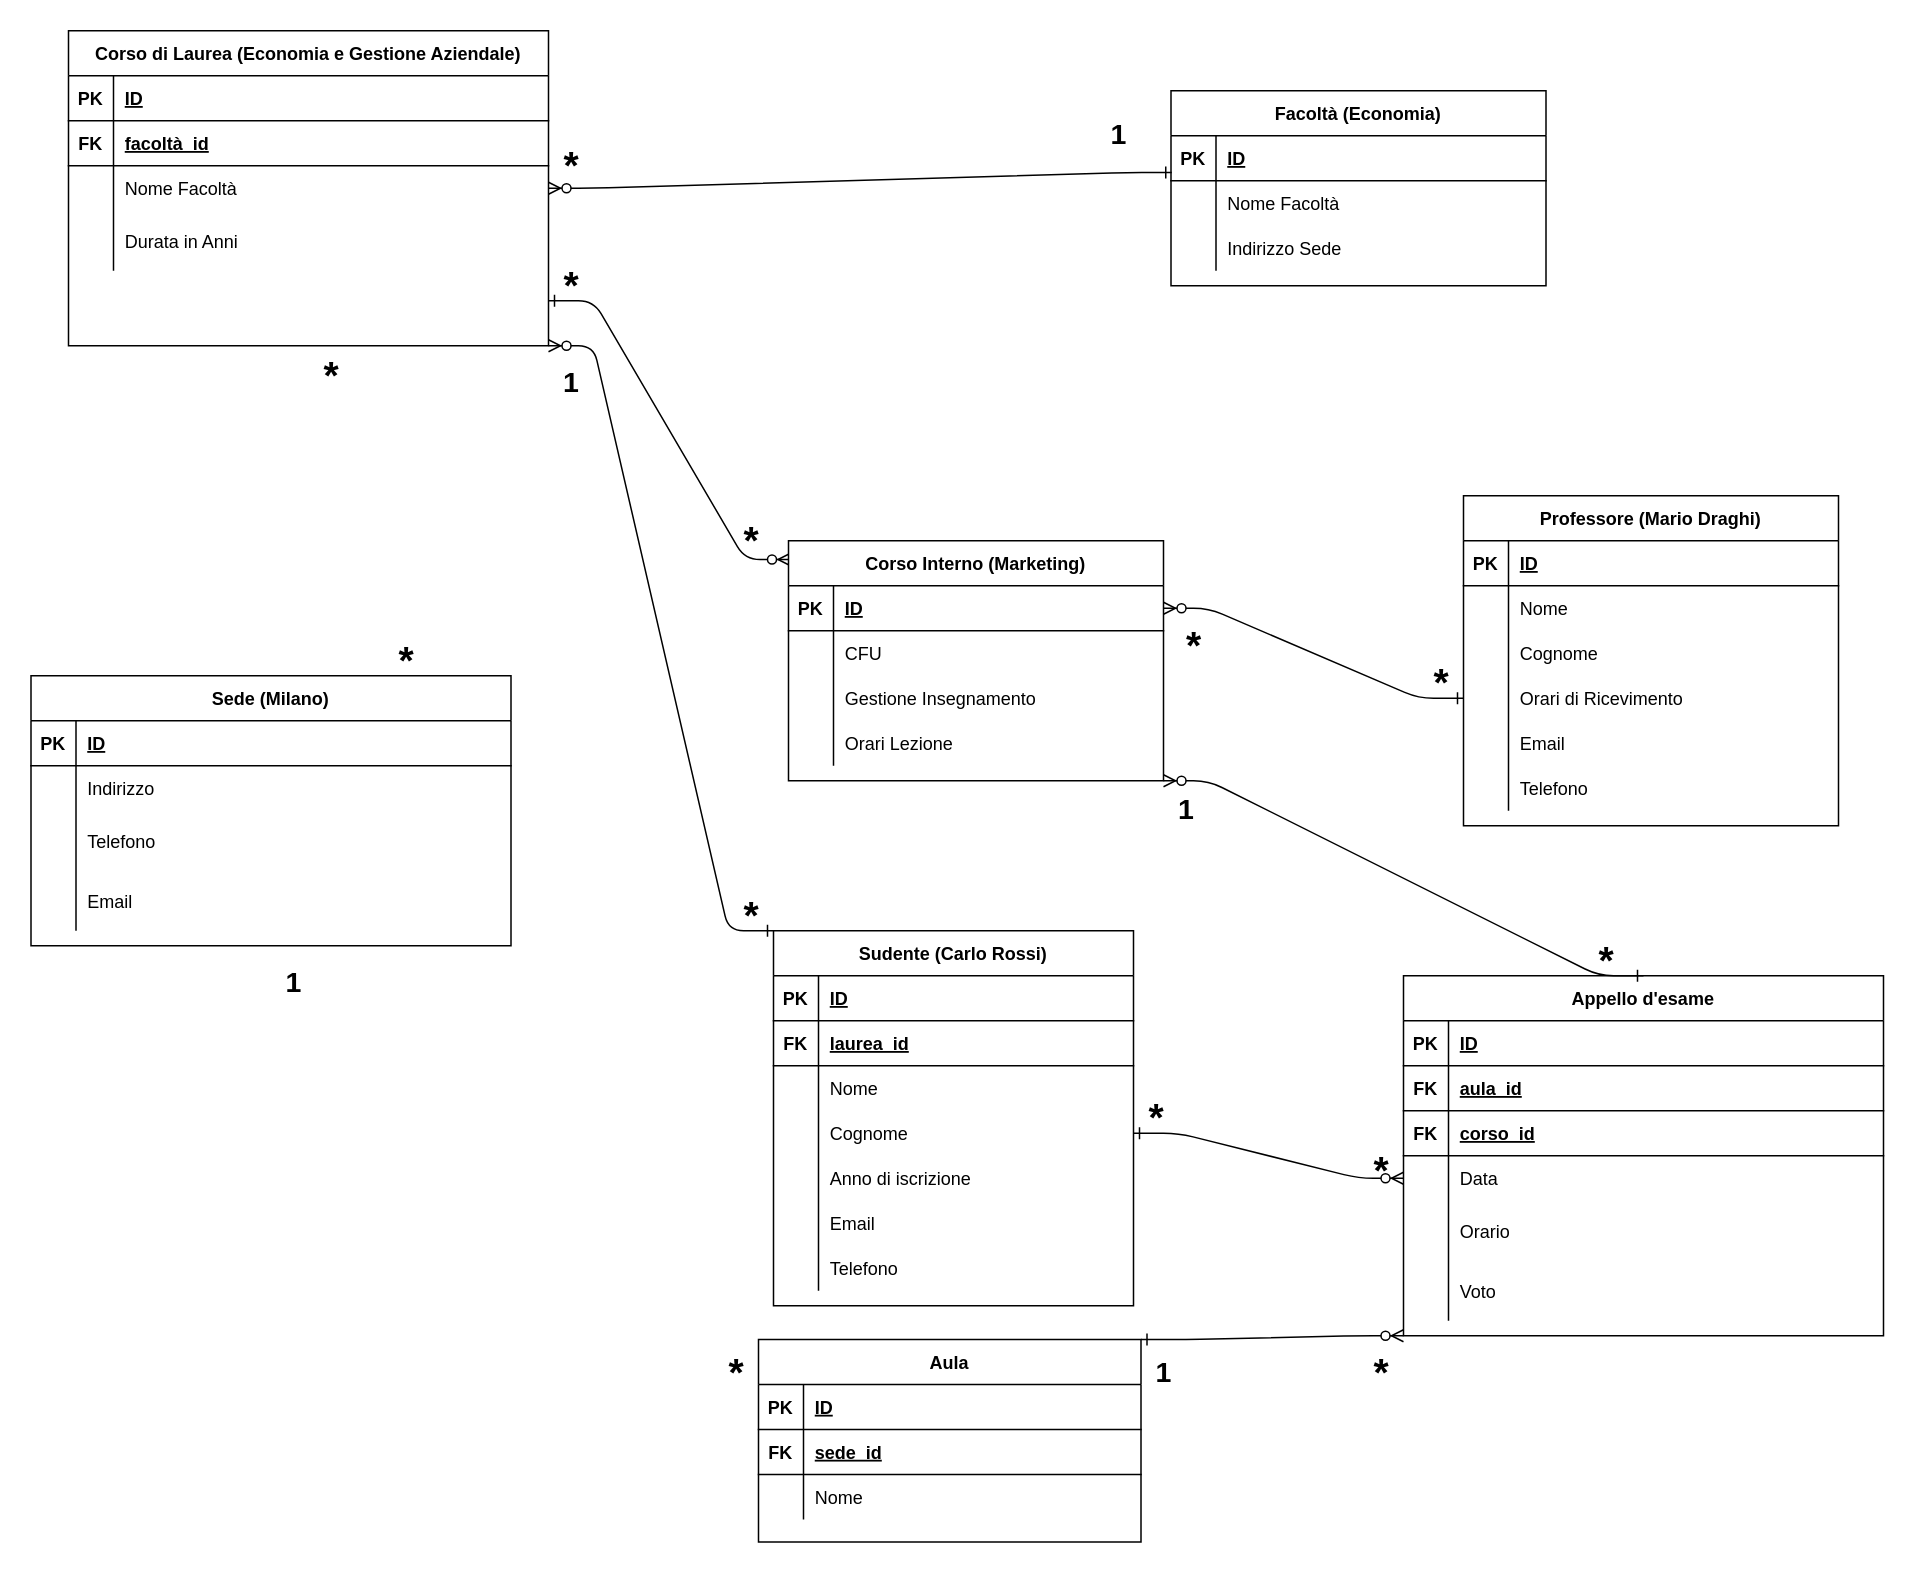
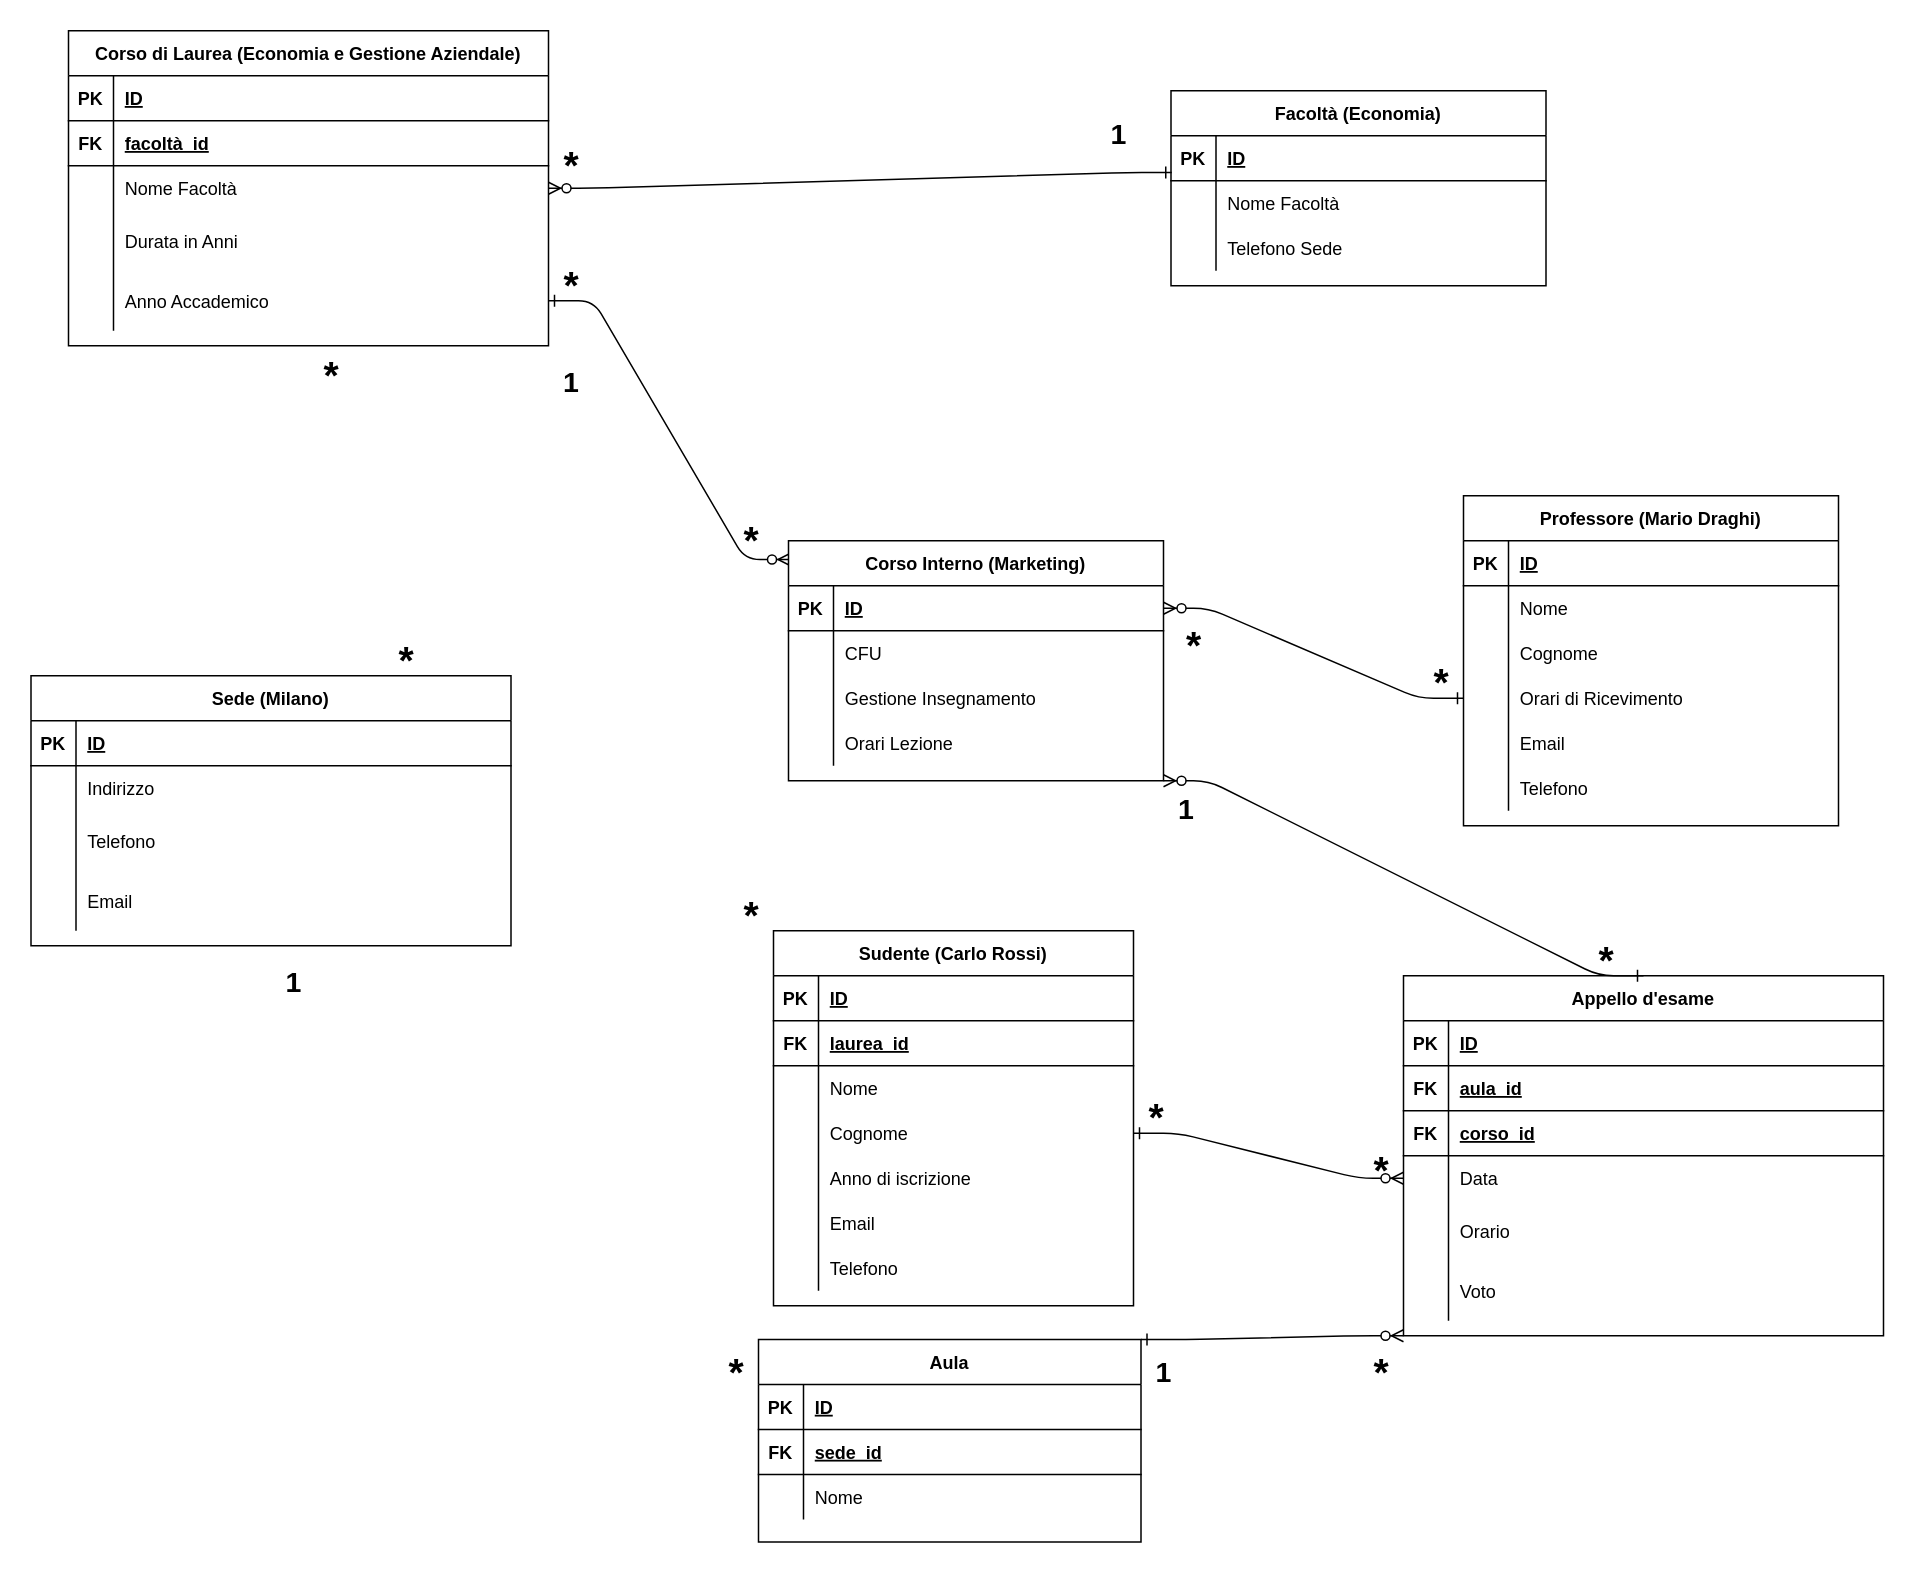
(1291, 249) -> (1288, 249)
none -> (331, 301)
(661, 639) -> none
